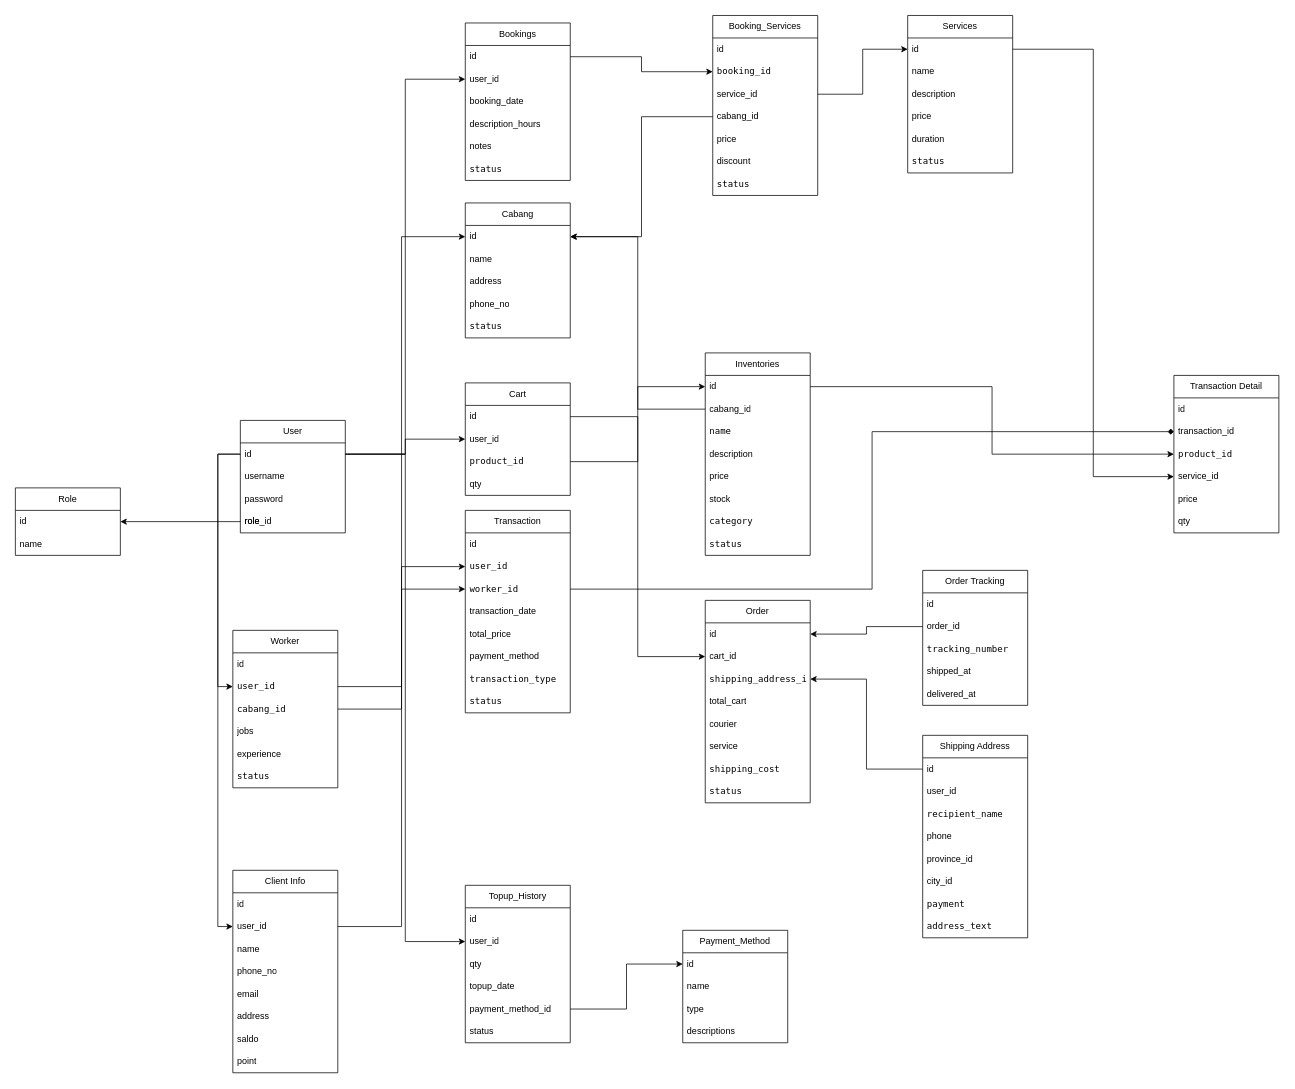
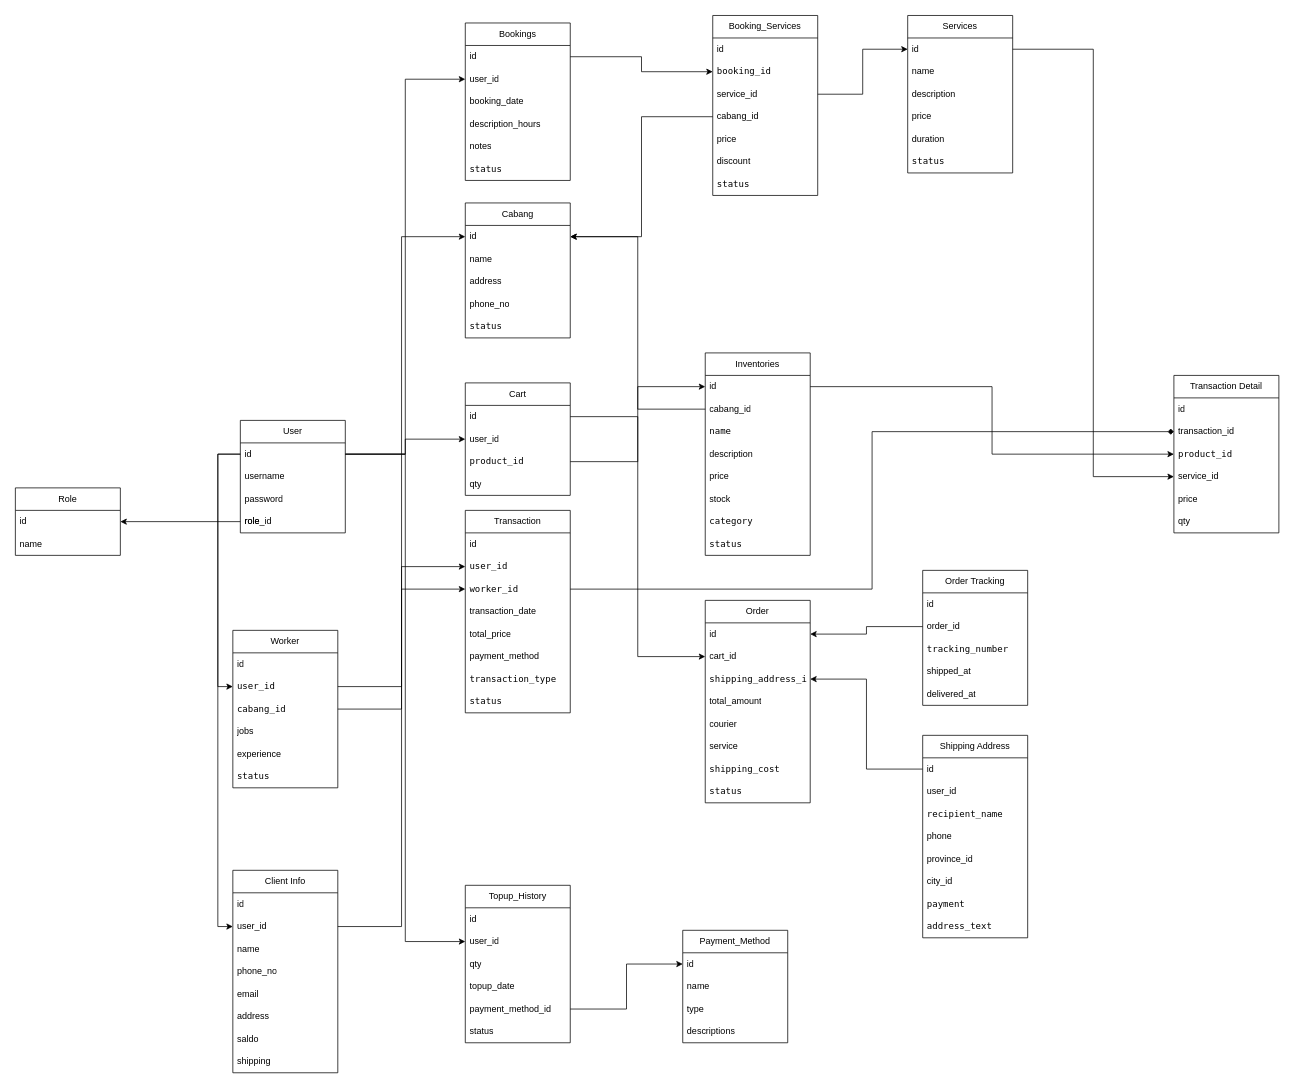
(734, 702) -> (739, 702)
(249, 1062) -> (255, 1062)
